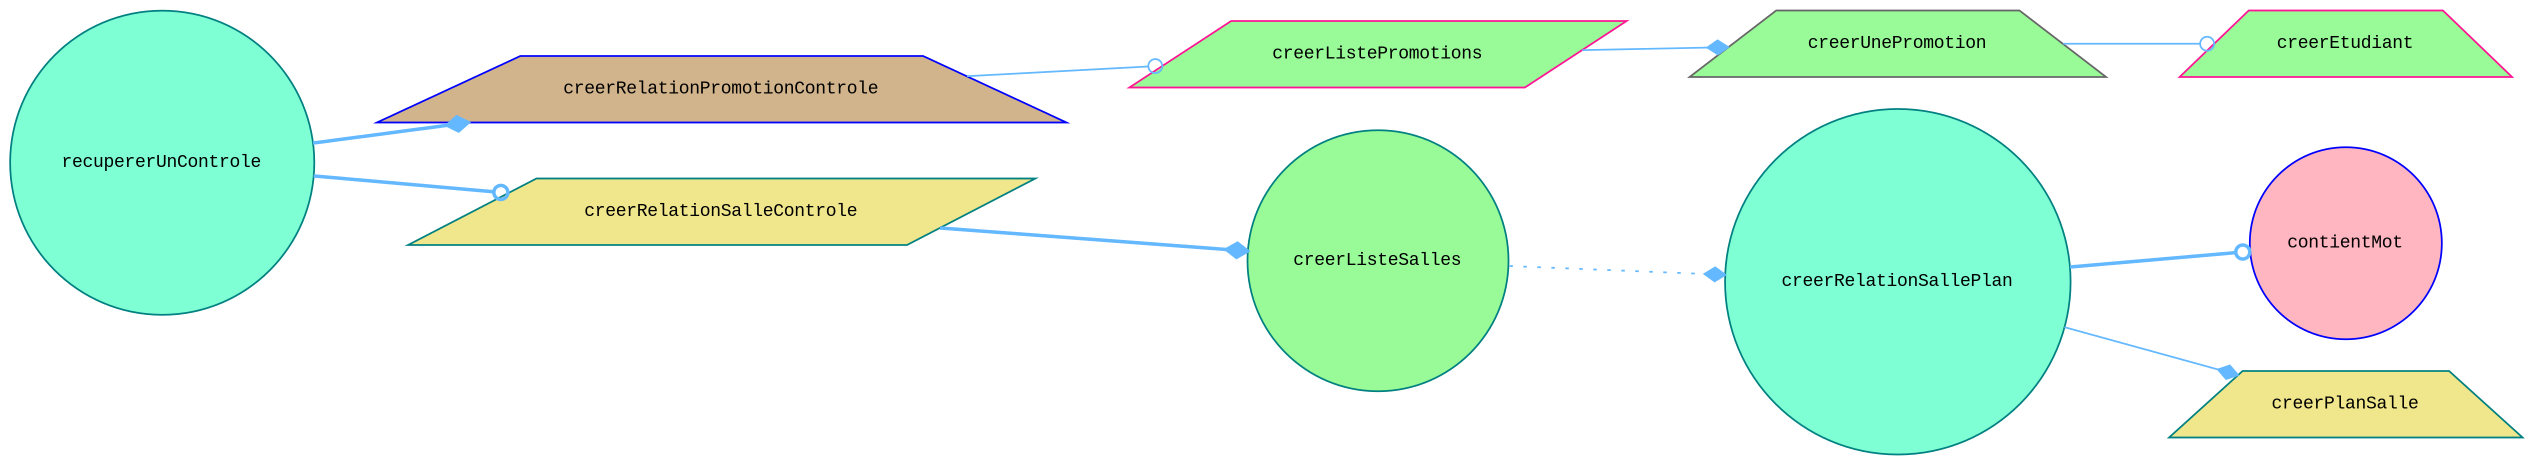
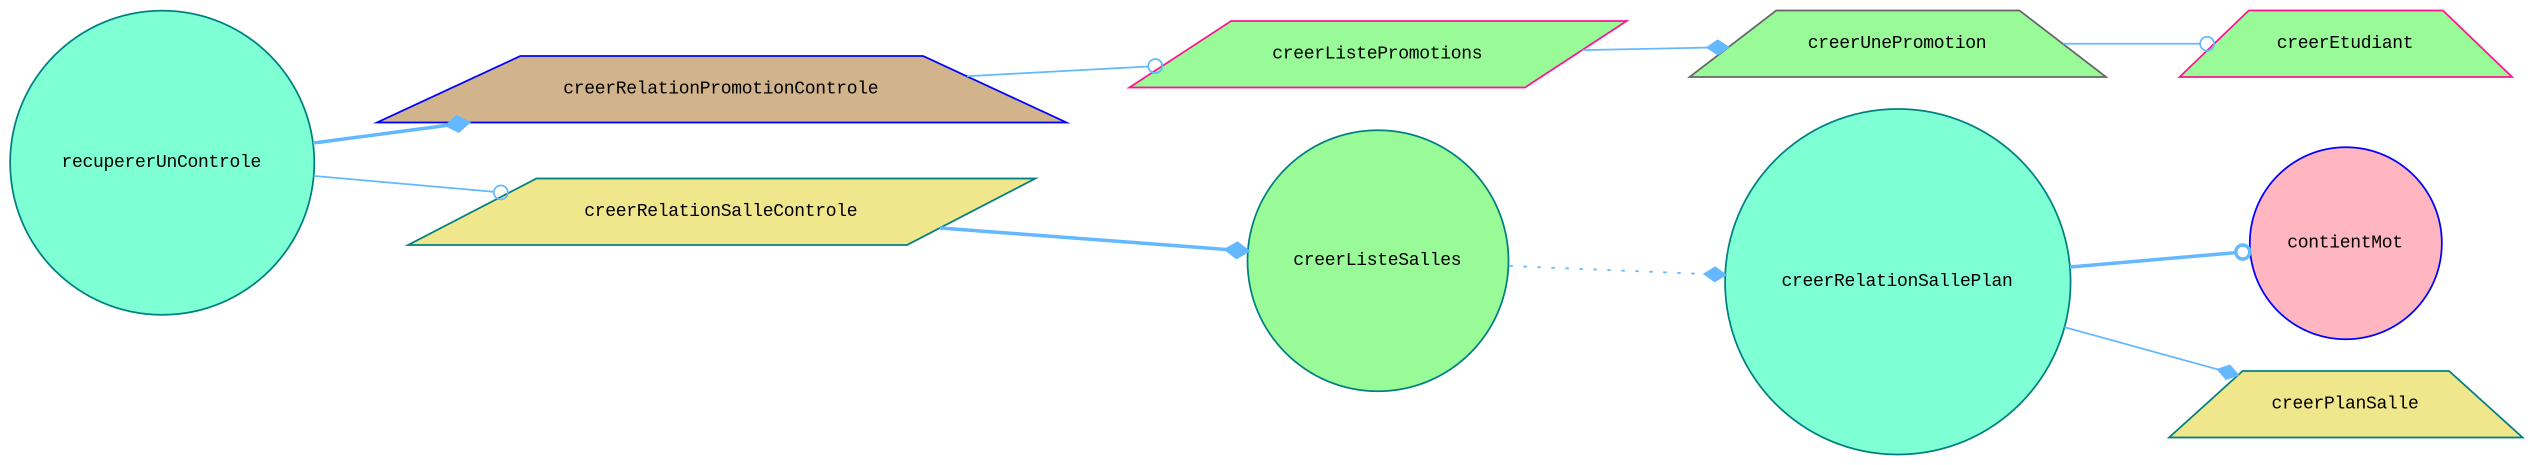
(404, 184) -> (404, 184)
